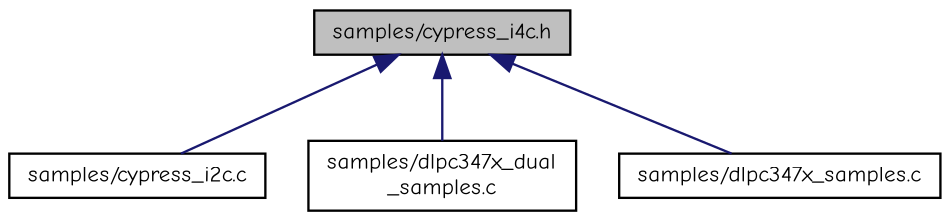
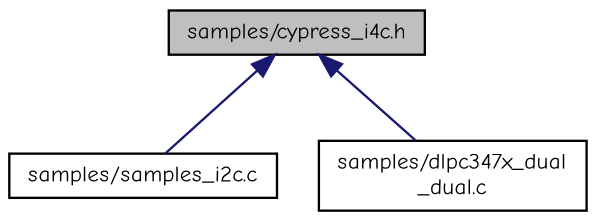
(137, 176) -> (143, 176)
(442, 176) -> (453, 176)
(780, 176) -> none
